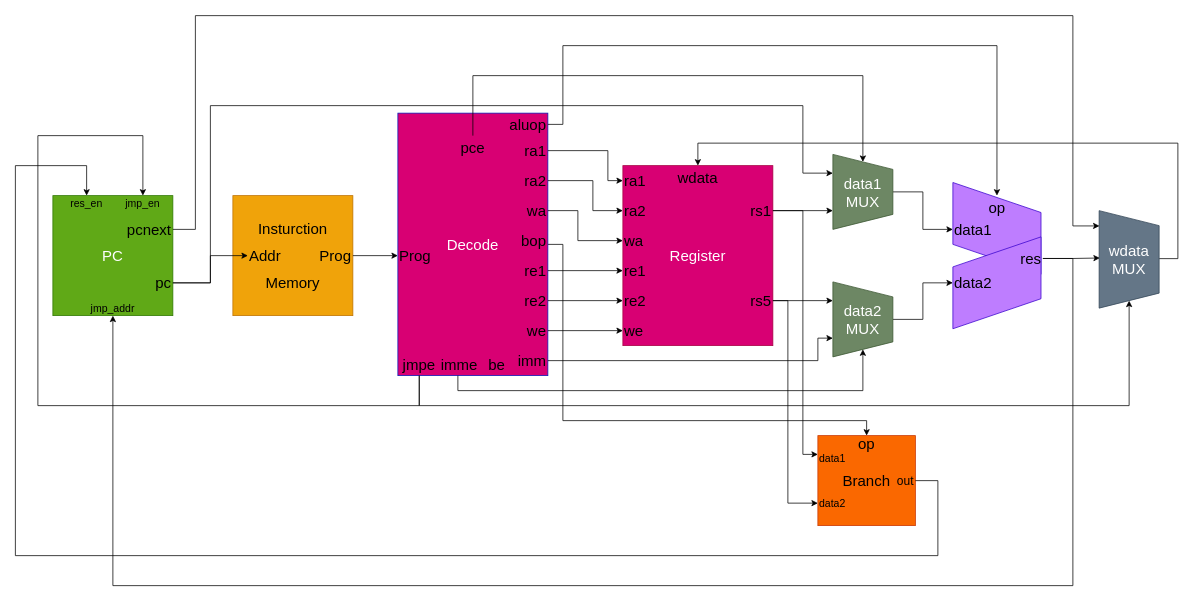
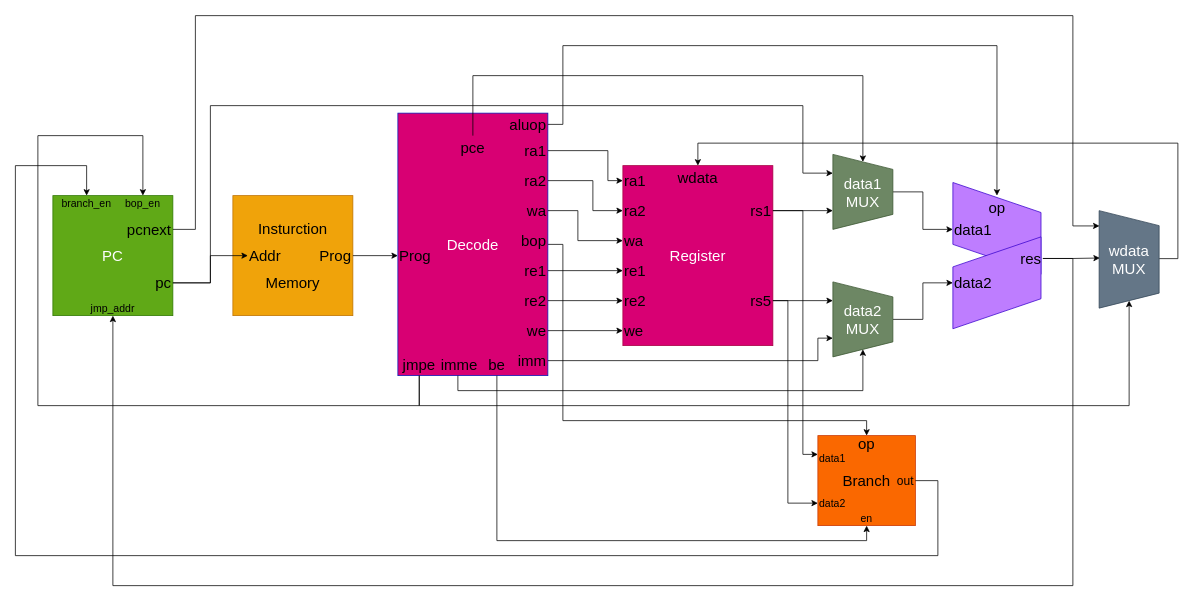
(87, 203) -> (87, 203)
(143, 203) -> (143, 203)
none -> (867, 518)
none -> (685, 540)
